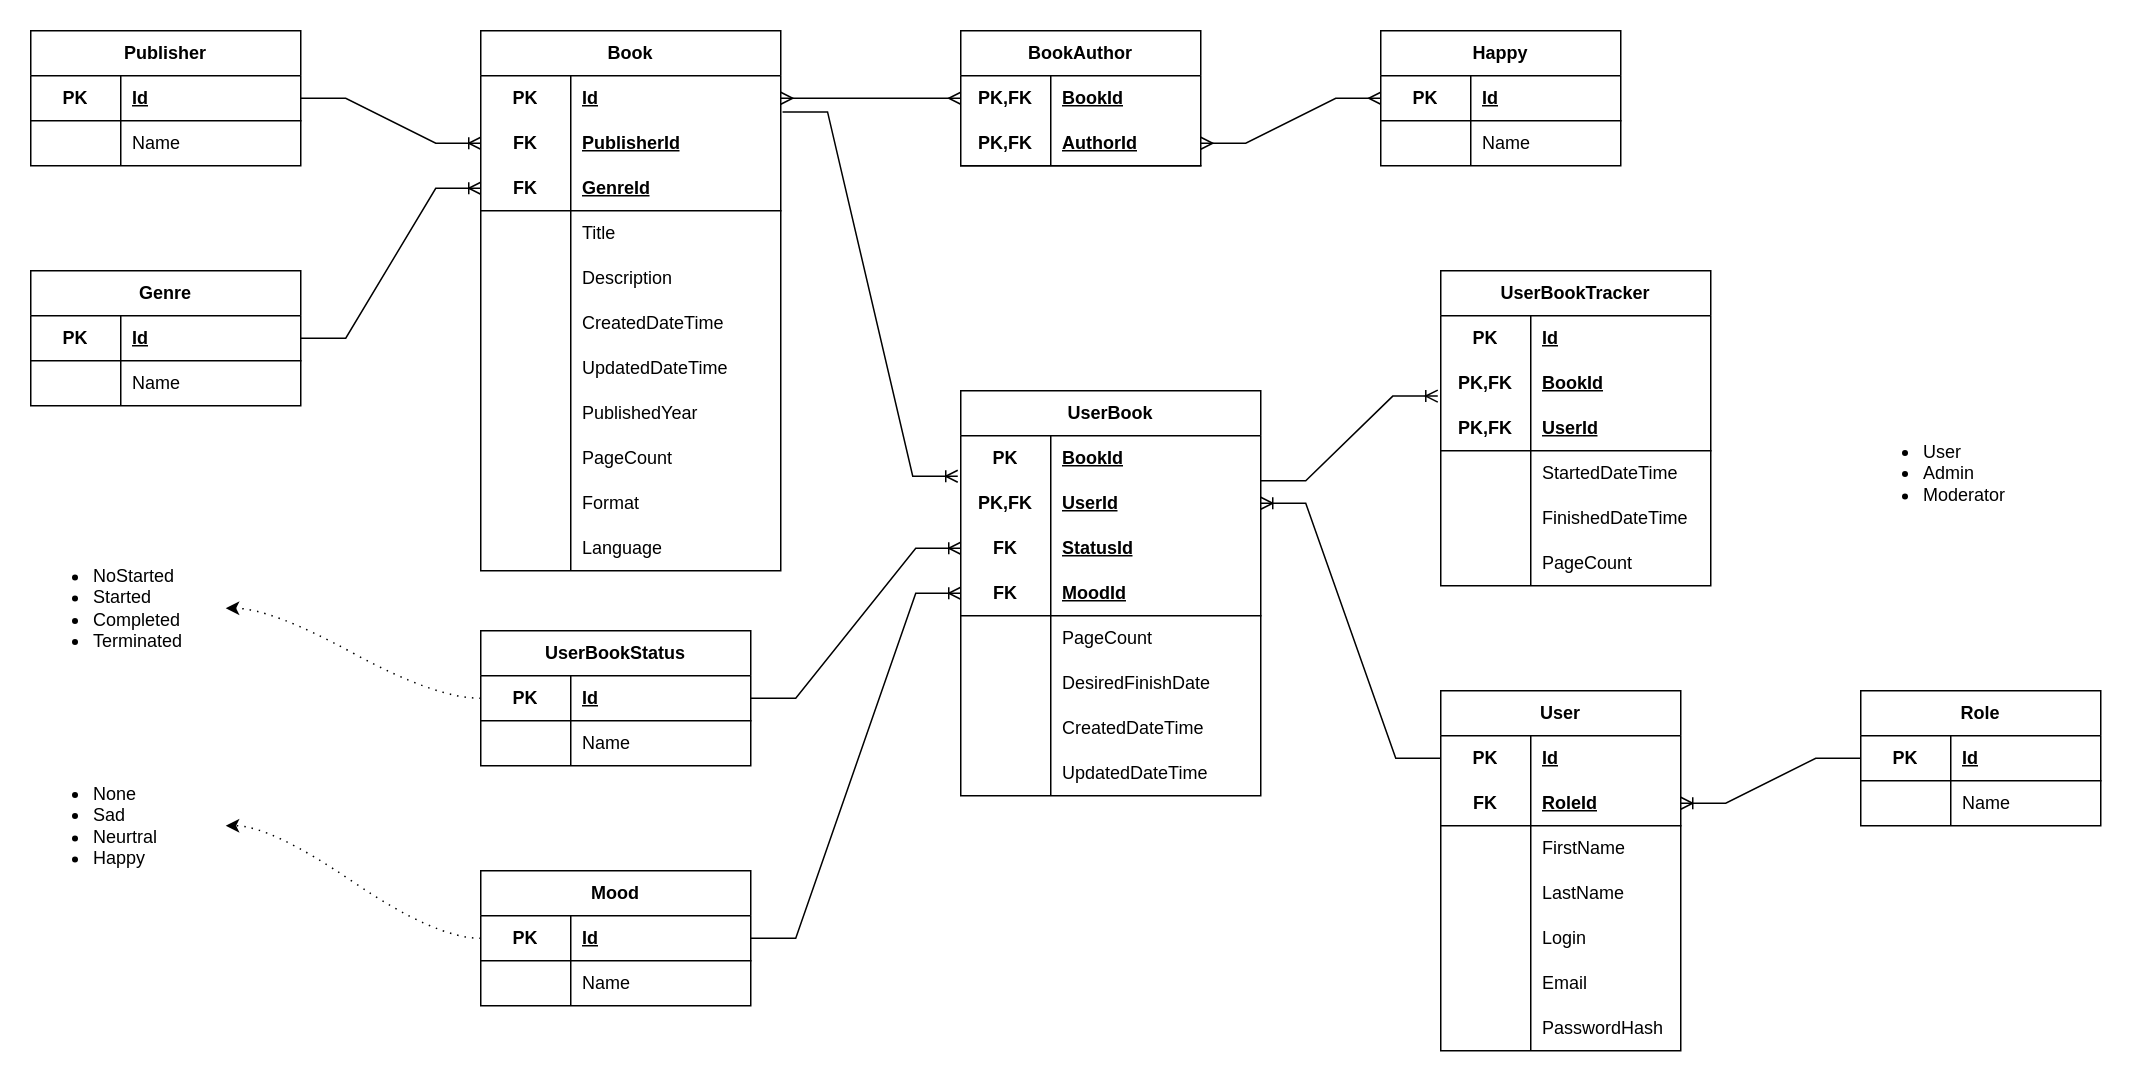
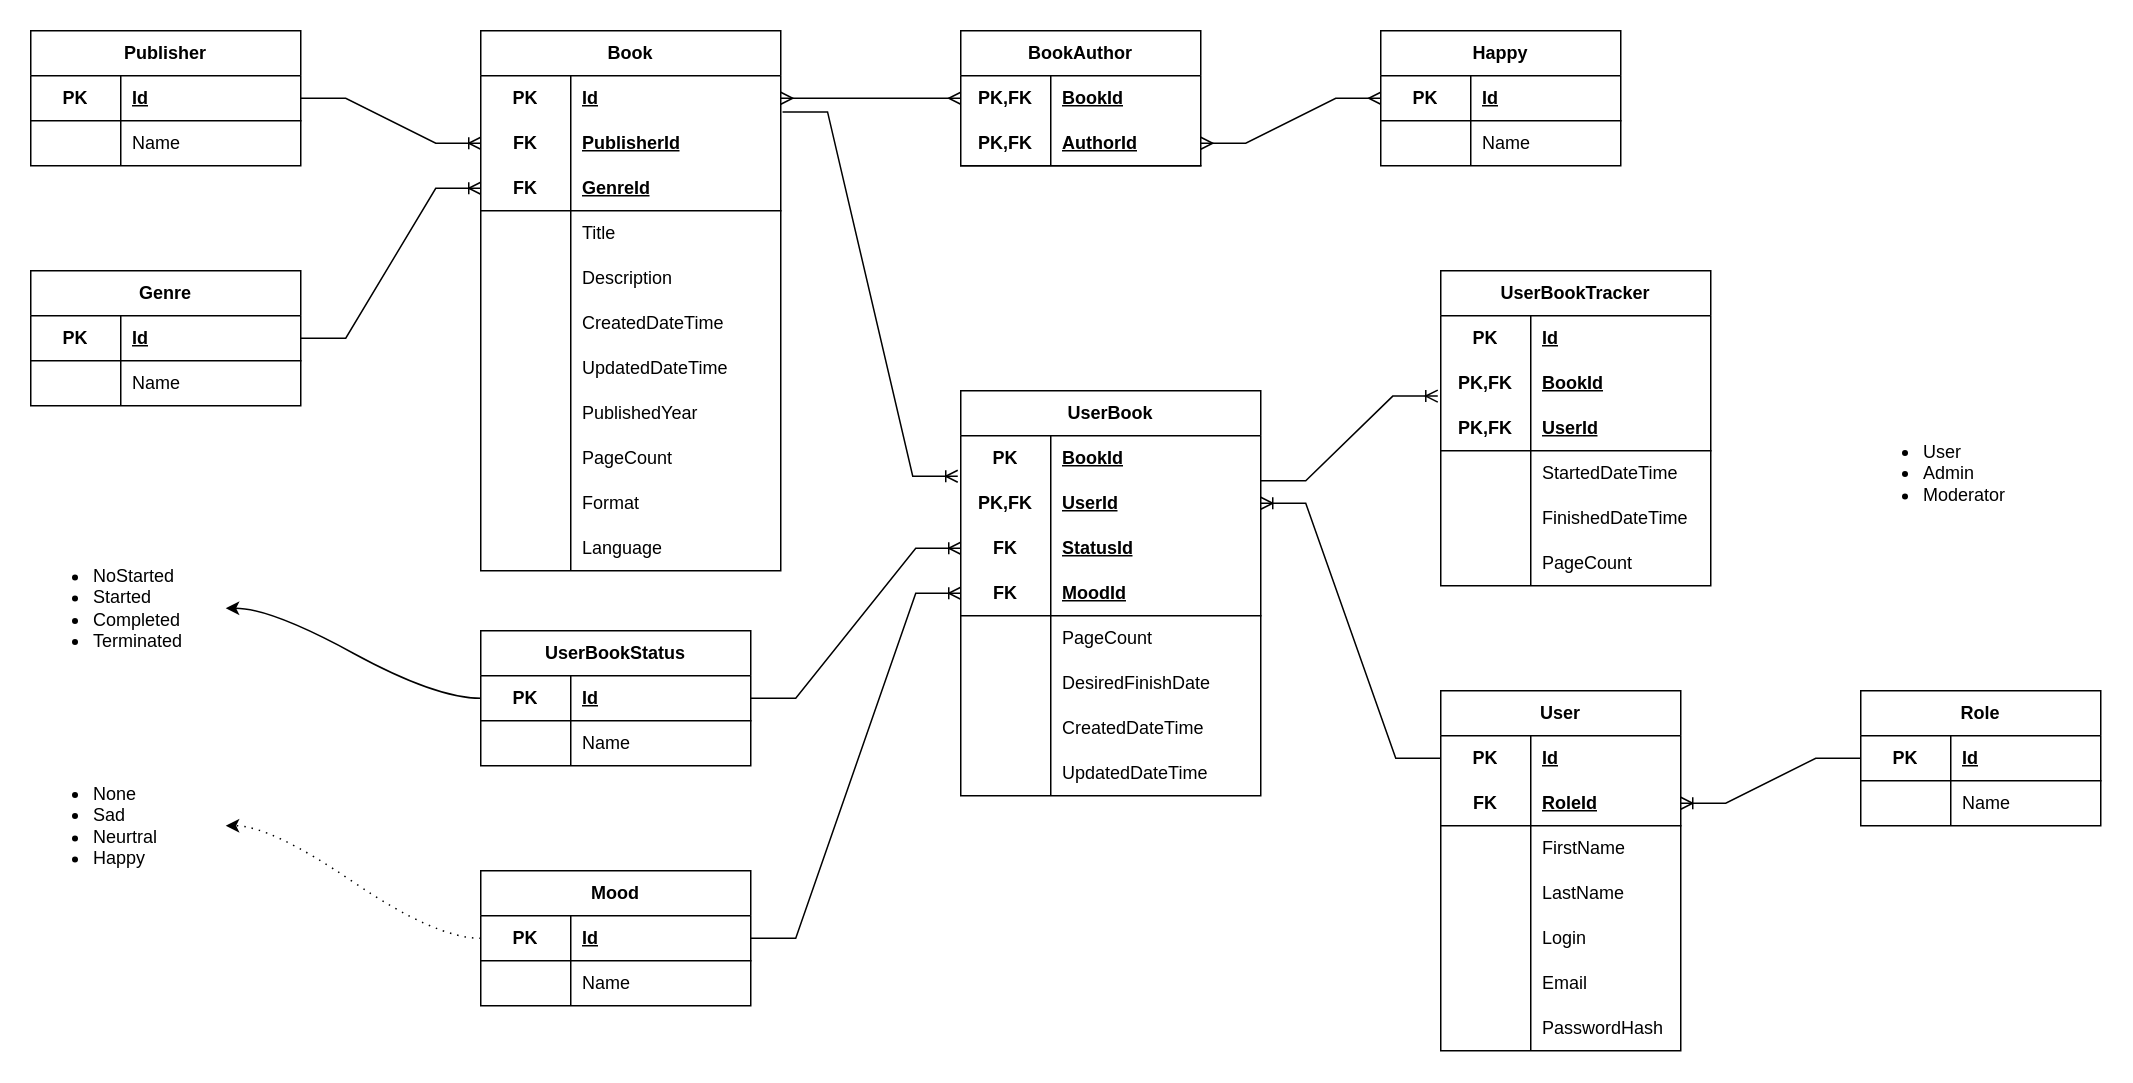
(358, 656) -> (358, 656)
